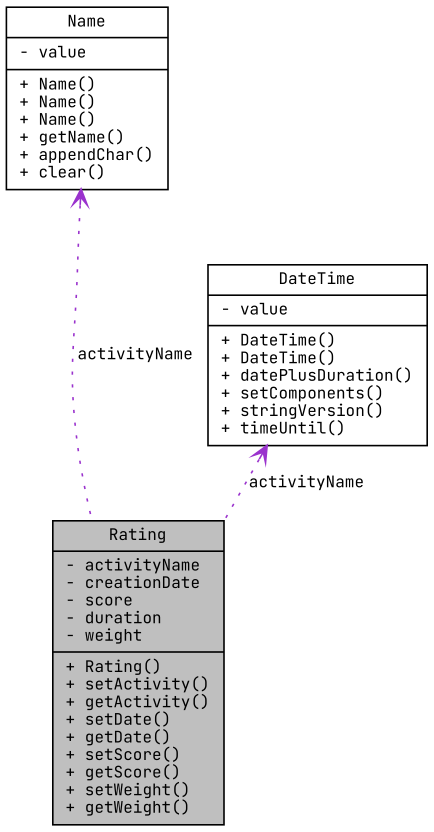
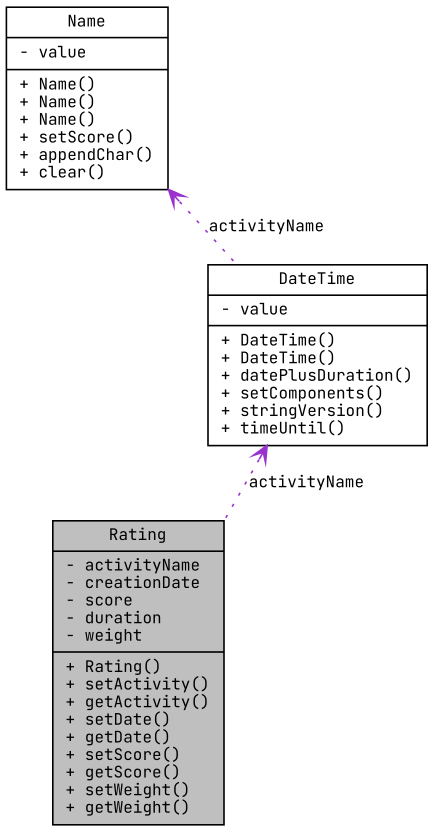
(73, 138) -> (78, 138)
(73, 364) -> (209, 234)
